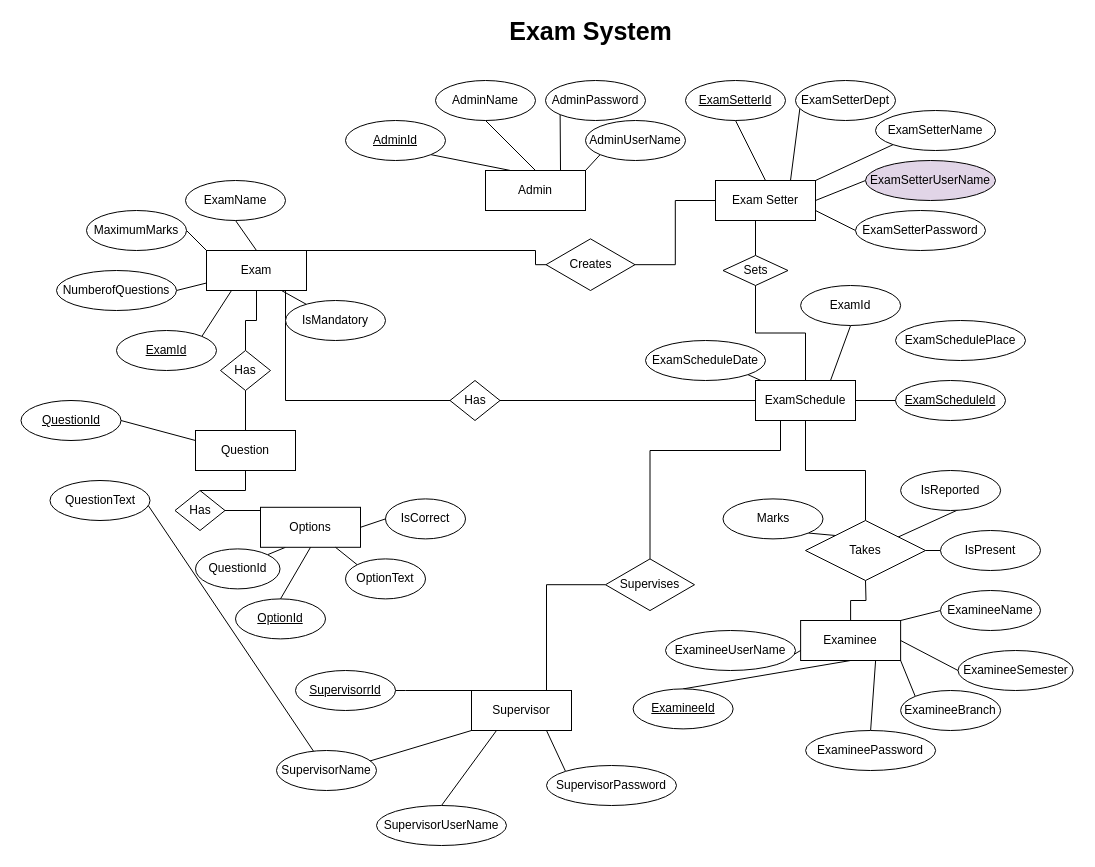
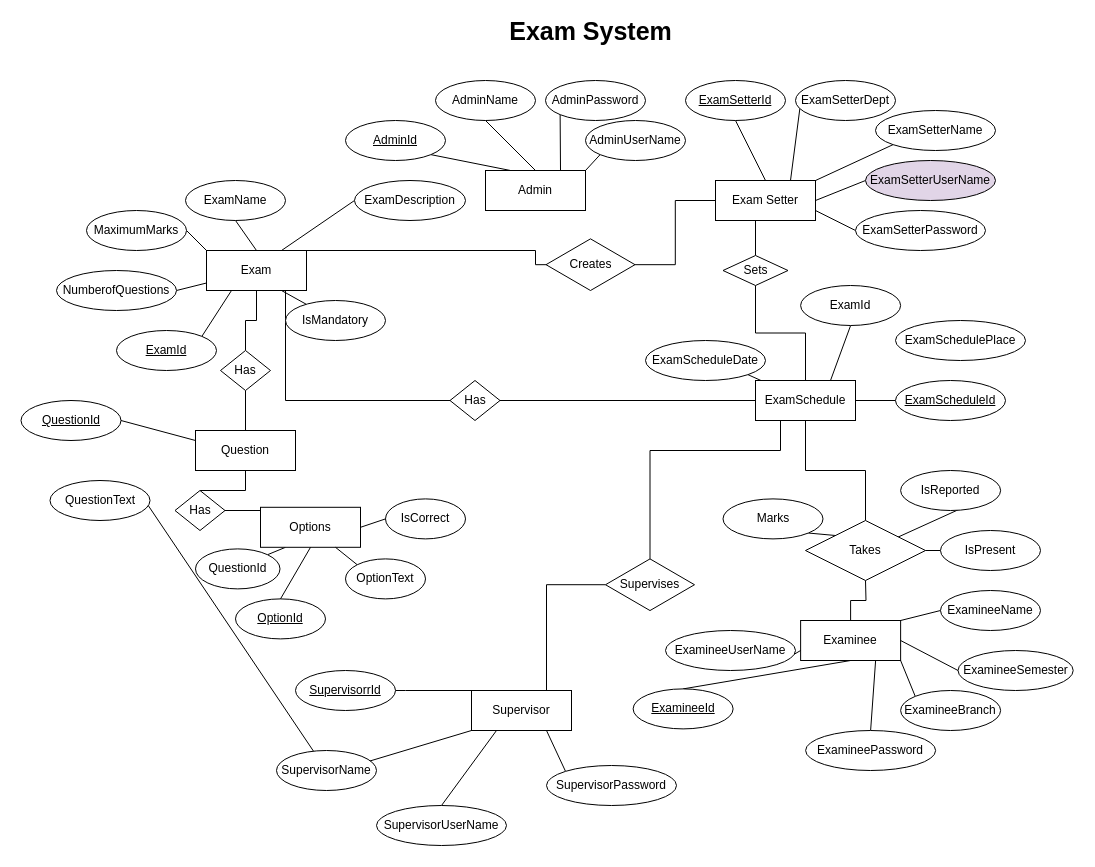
none -> (410, 201)
none -> (318, 226)
